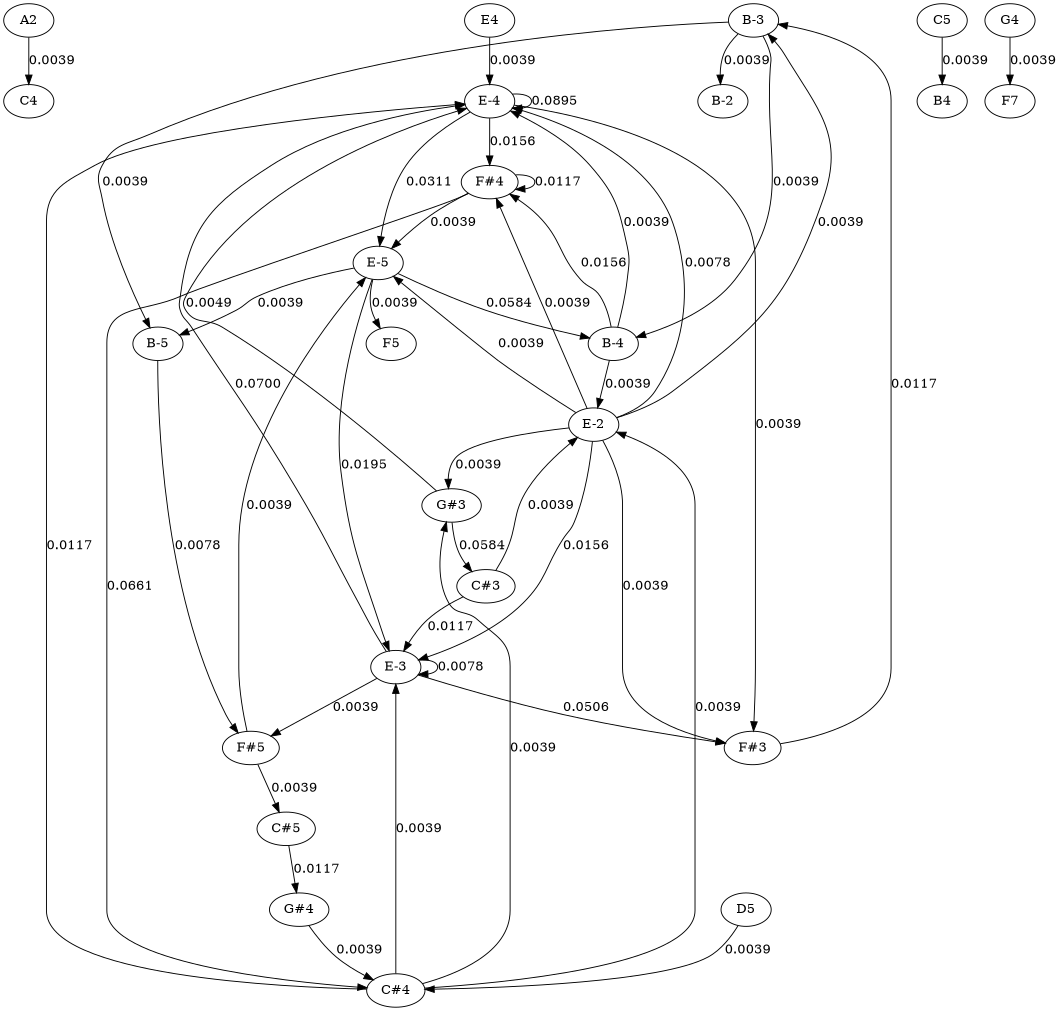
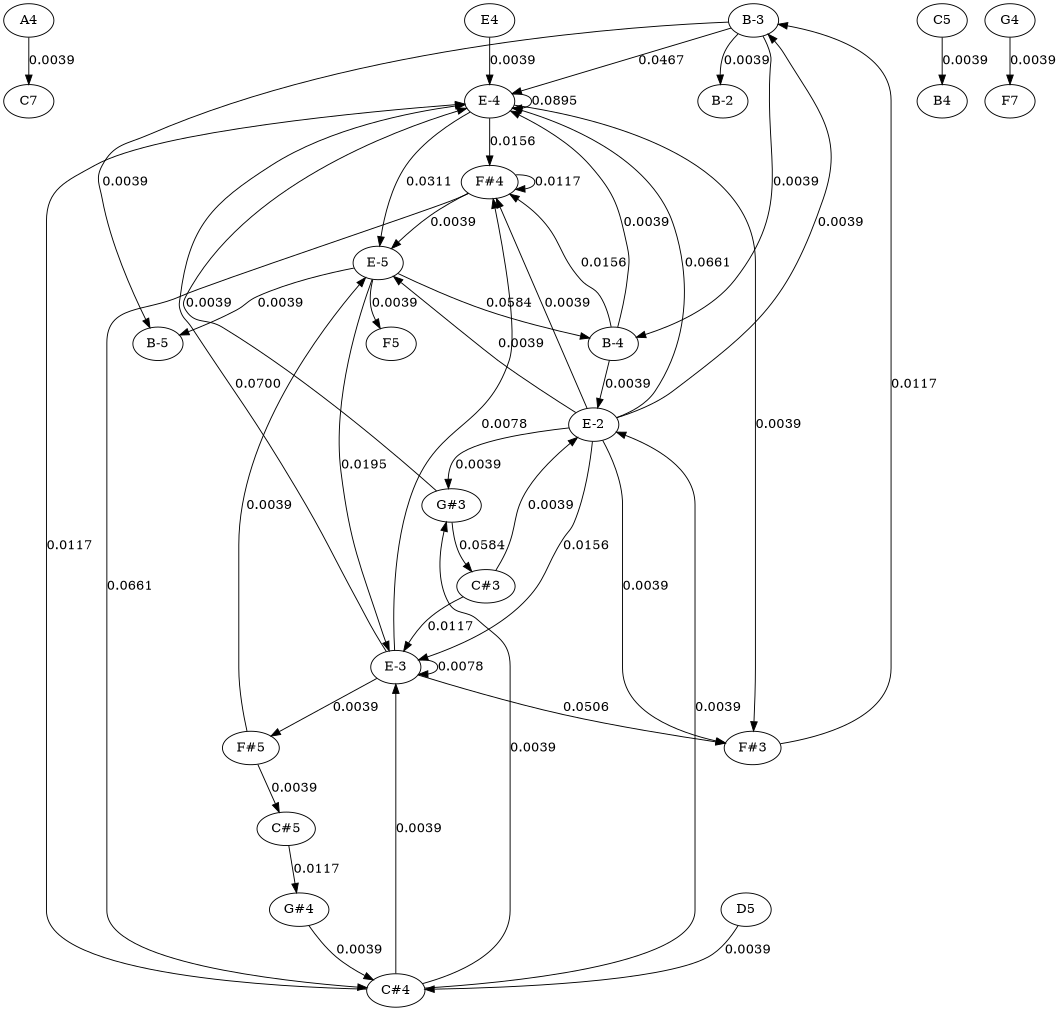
(29, 20) -> (29, 20)
none -> (626, 59)
(29, 101) -> (29, 101)
(708, 263) -> (708, 263)
(209, 303) -> (209, 303)
none -> (459, 429)
(174, 548) -> none
